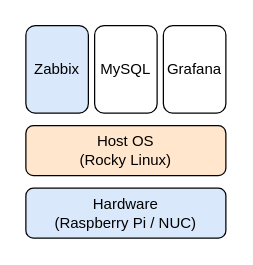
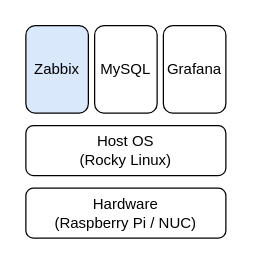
(126, 151) -> (126, 151)
(126, 213) -> (126, 213)
